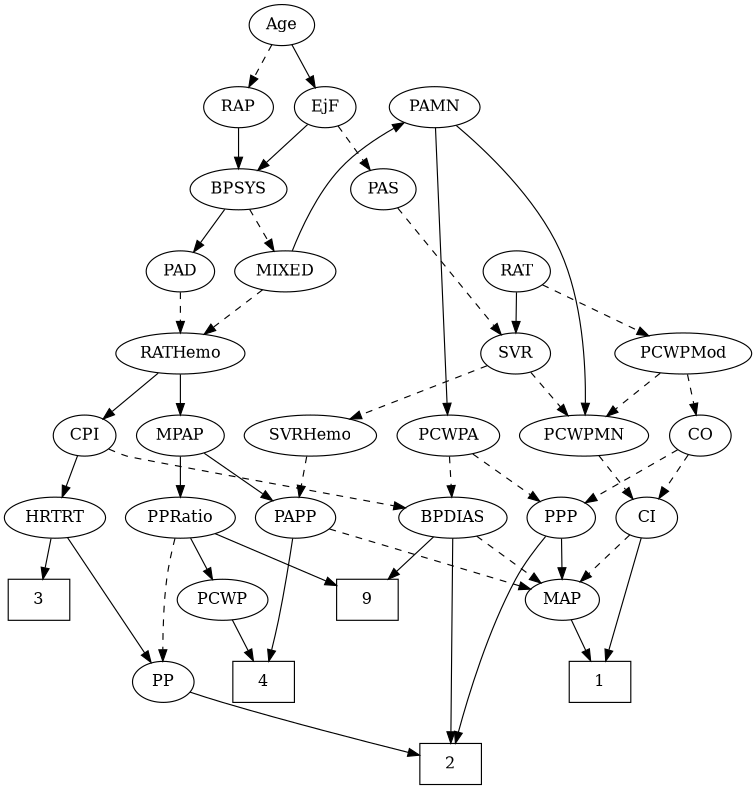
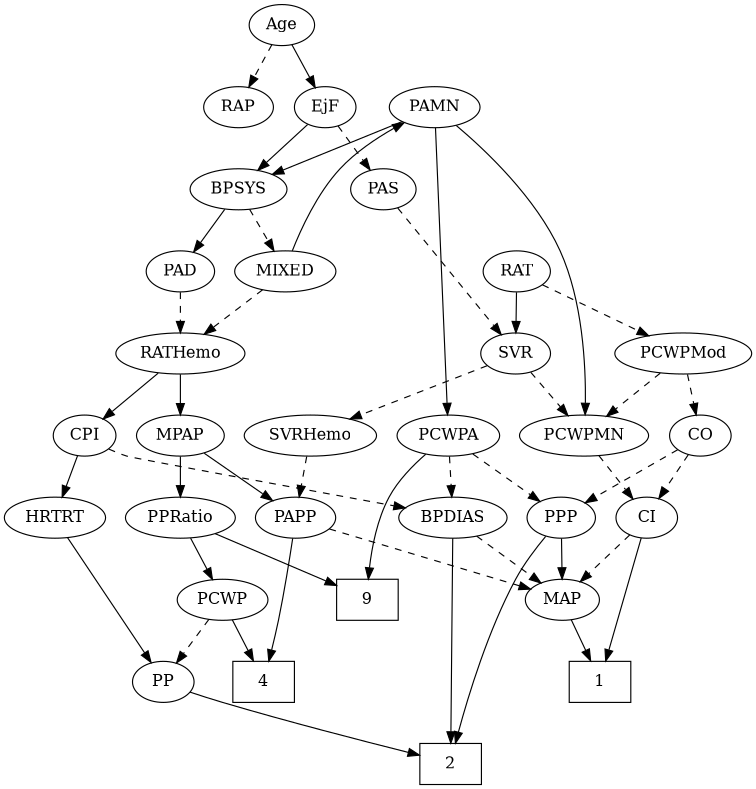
(239, 143) -> (343, 146)
(421, 549) -> (383, 511)
(165, 593) -> (196, 636)
(39, 600) -> none
